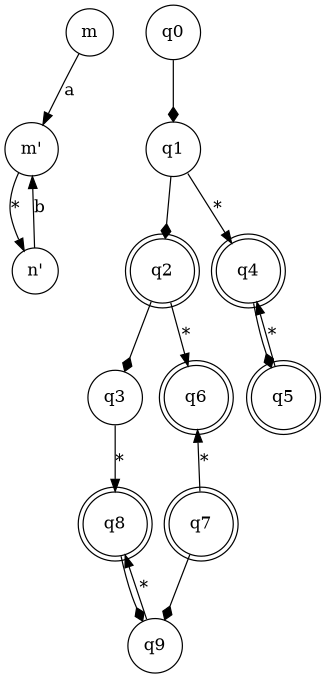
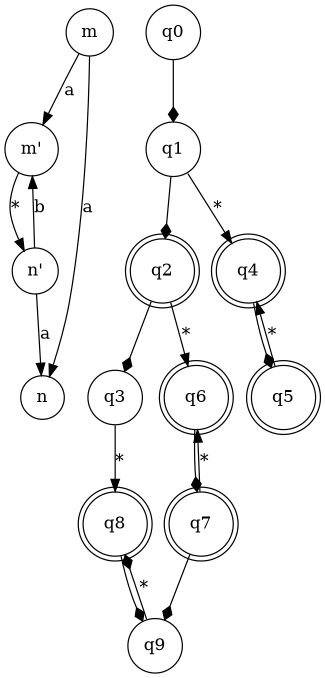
none -> (43, 398)
none -> (195, 453)
(138, 593) -> (138, 593)
